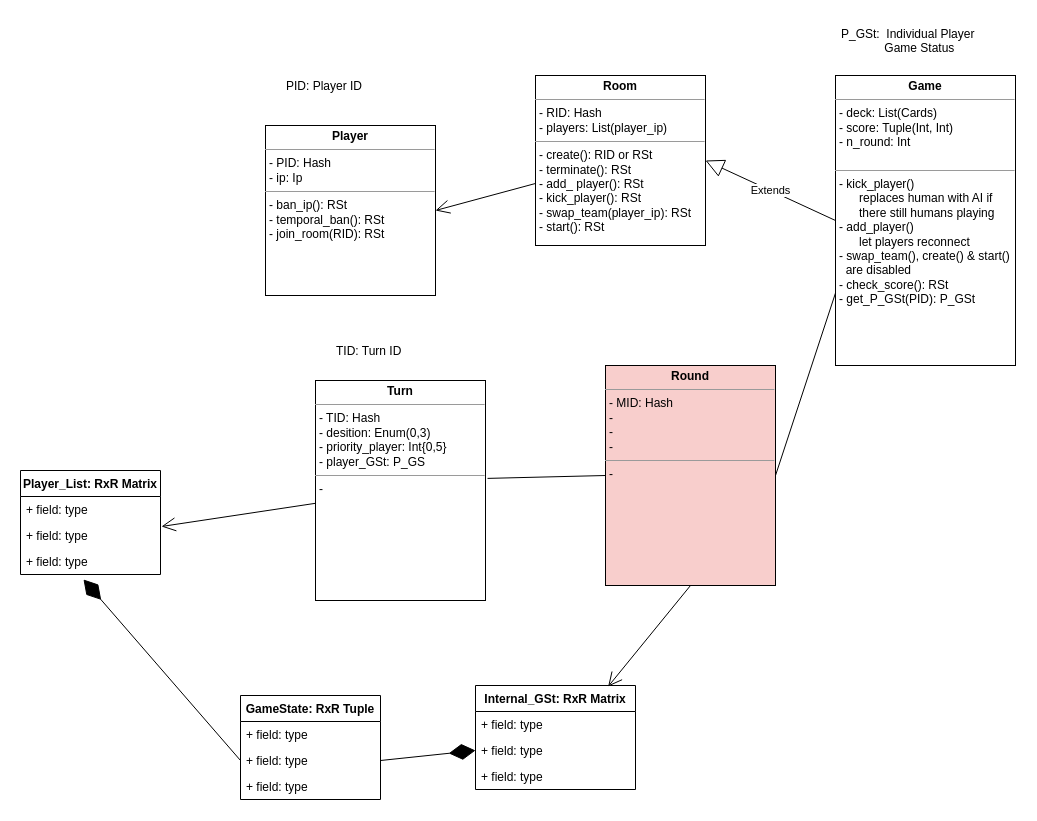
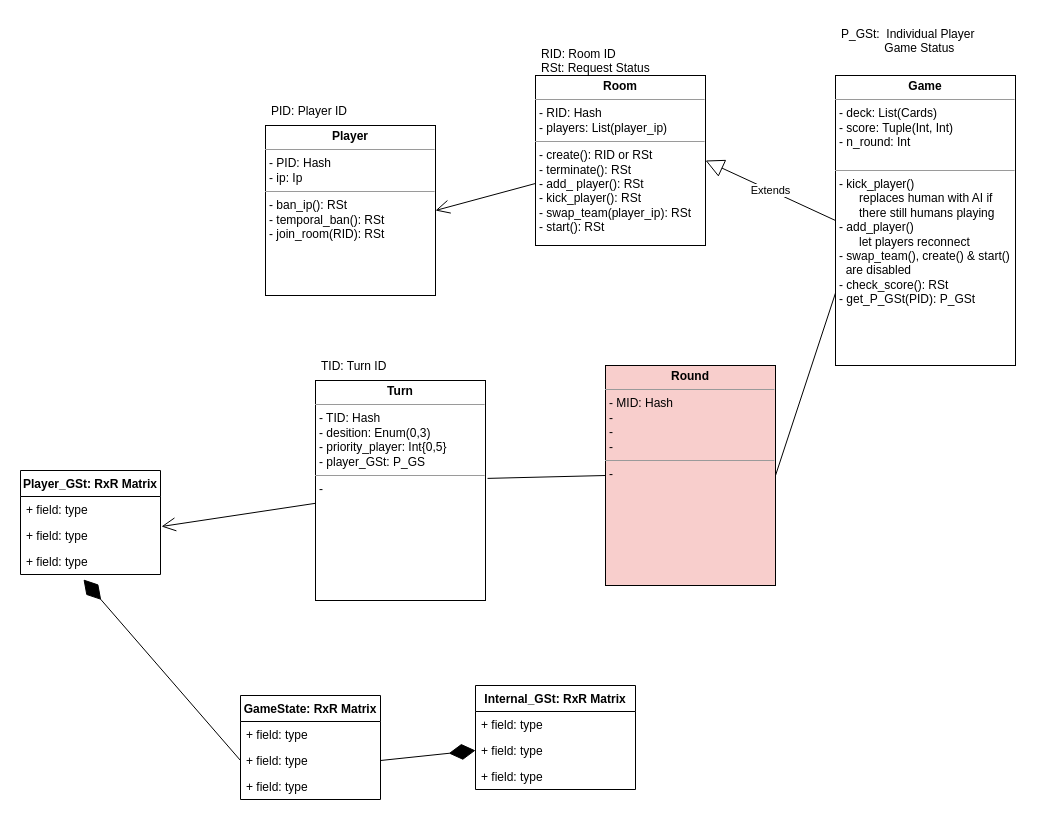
none -> (611, 61)
(356, 86) -> (341, 111)
(406, 351) -> (391, 366)
(90, 484) -> (90, 484)
(651, 634) -> none
(310, 709) -> (310, 709)
